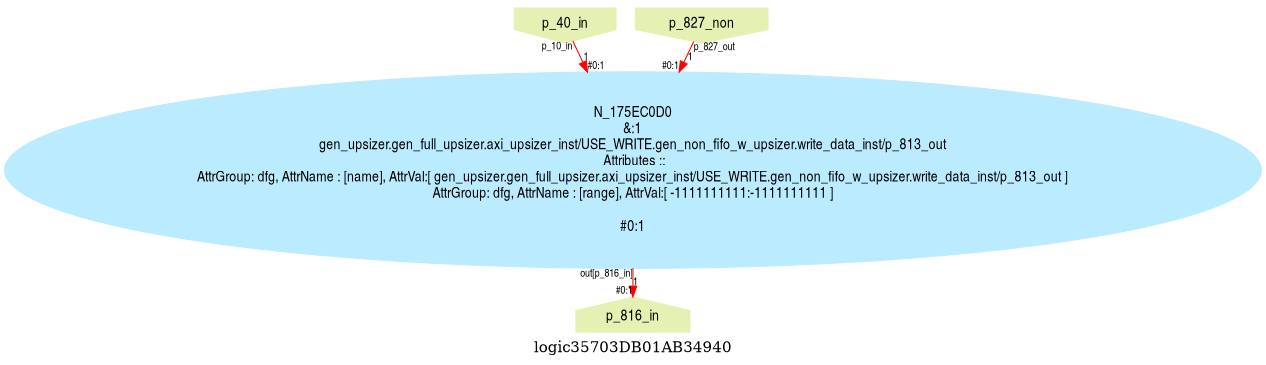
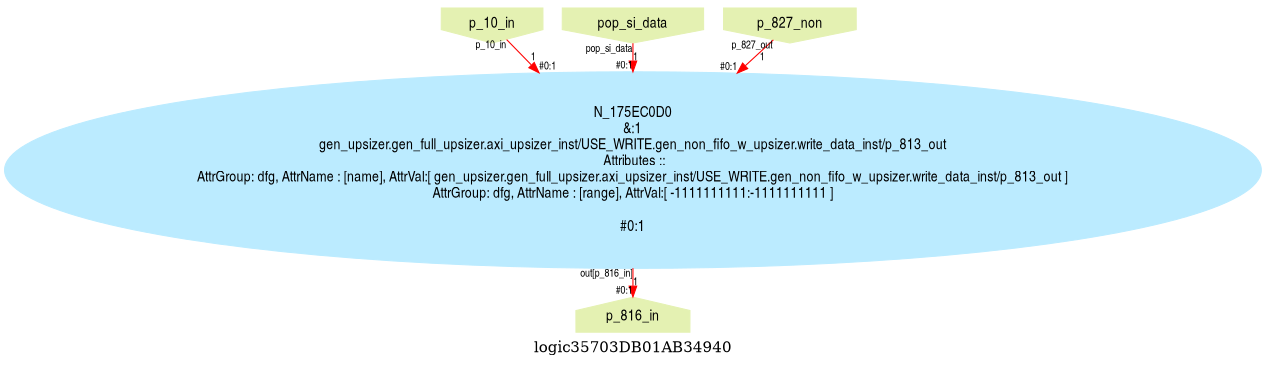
(565, 24) -> (492, 24)
none -> (633, 24)
